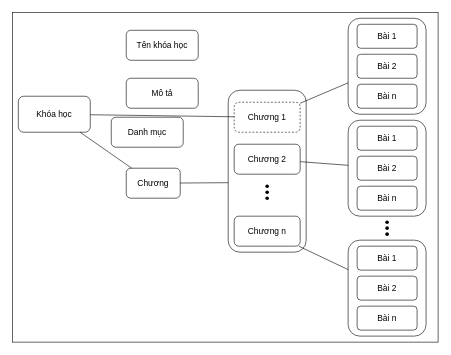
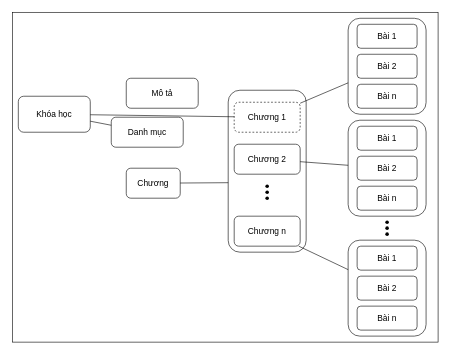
(162, 45) -> none
none -> (100, 123)
(106, 150) -> none
